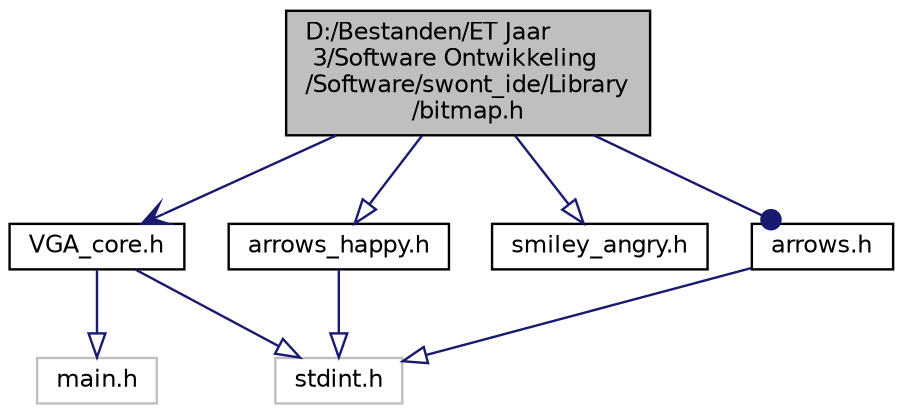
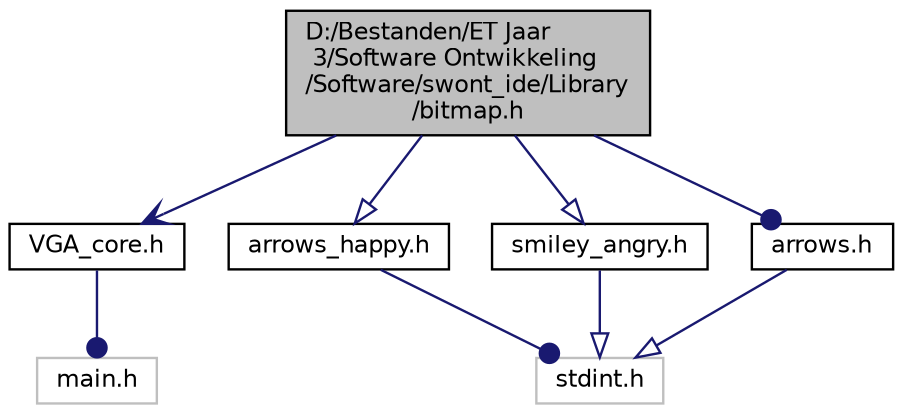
(97, 302) -> (97, 304)
(339, 302) -> (461, 309)
(207, 308) -> (600, 302)
